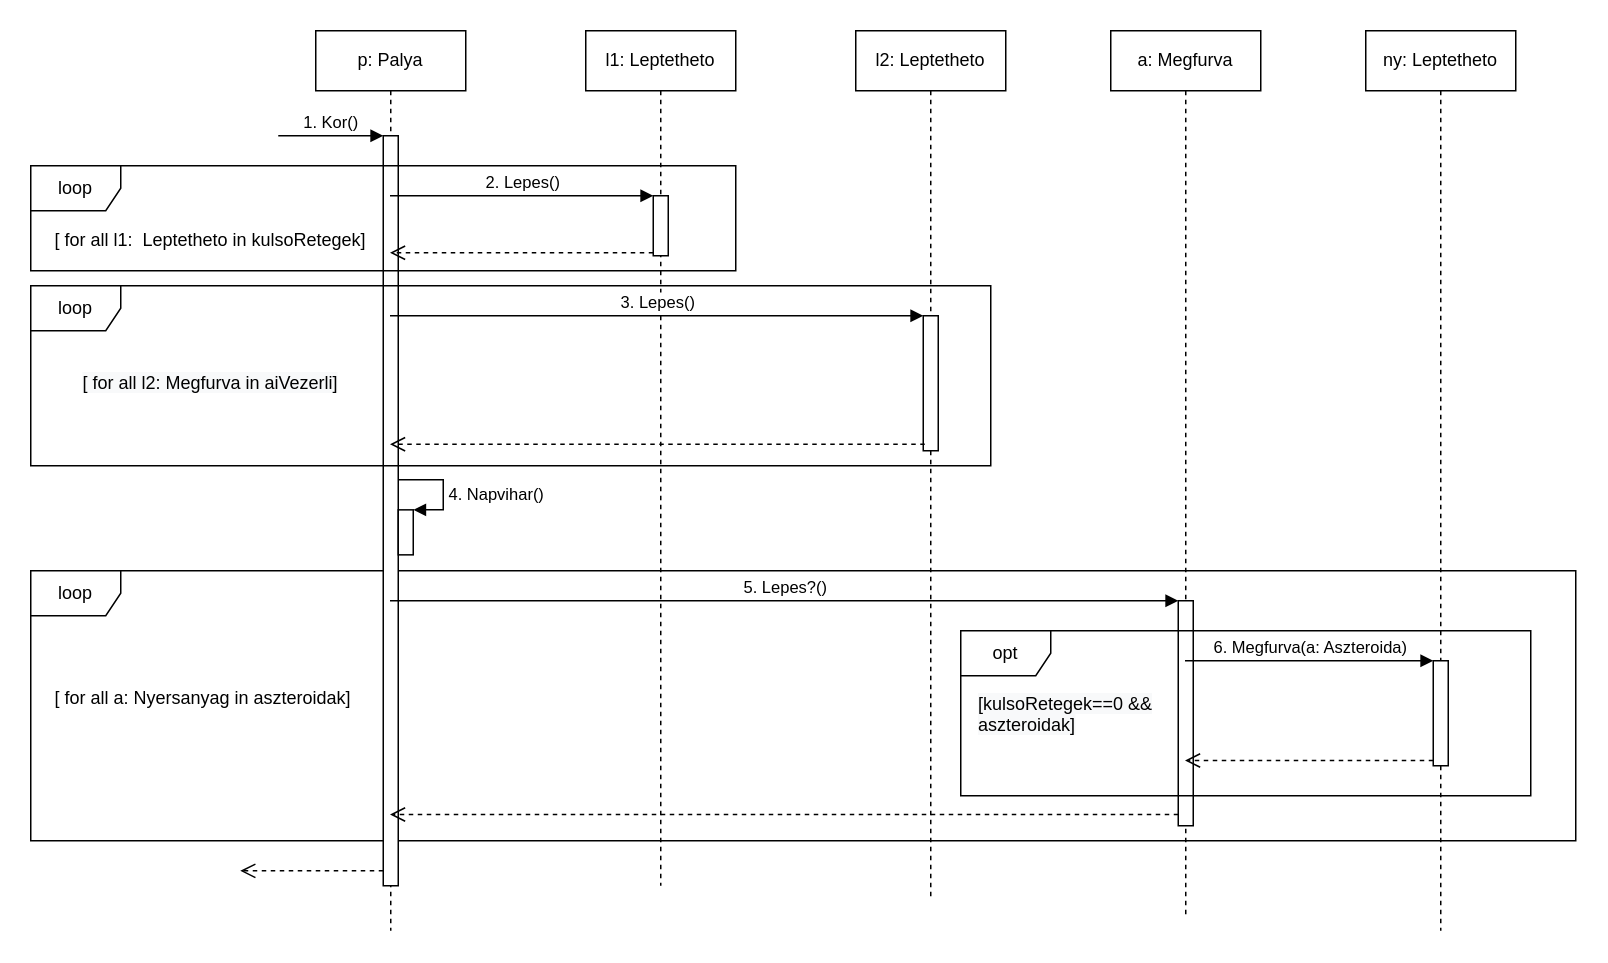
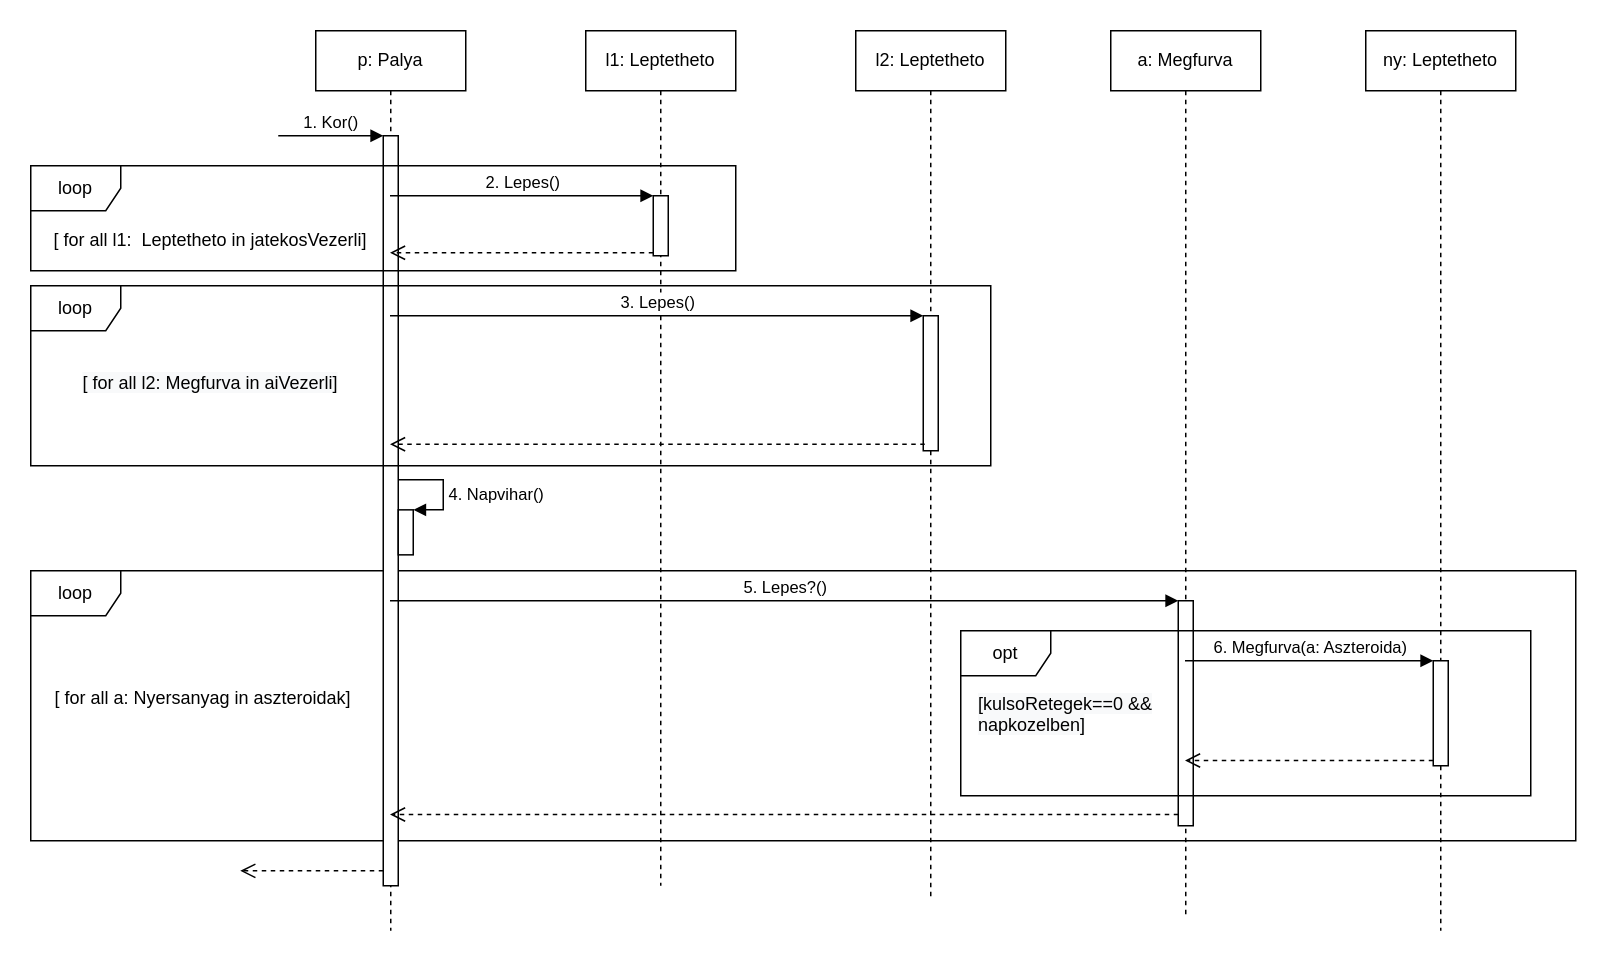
(211, 241) -> (211, 241)
(1097, 715) -> (1097, 715)
